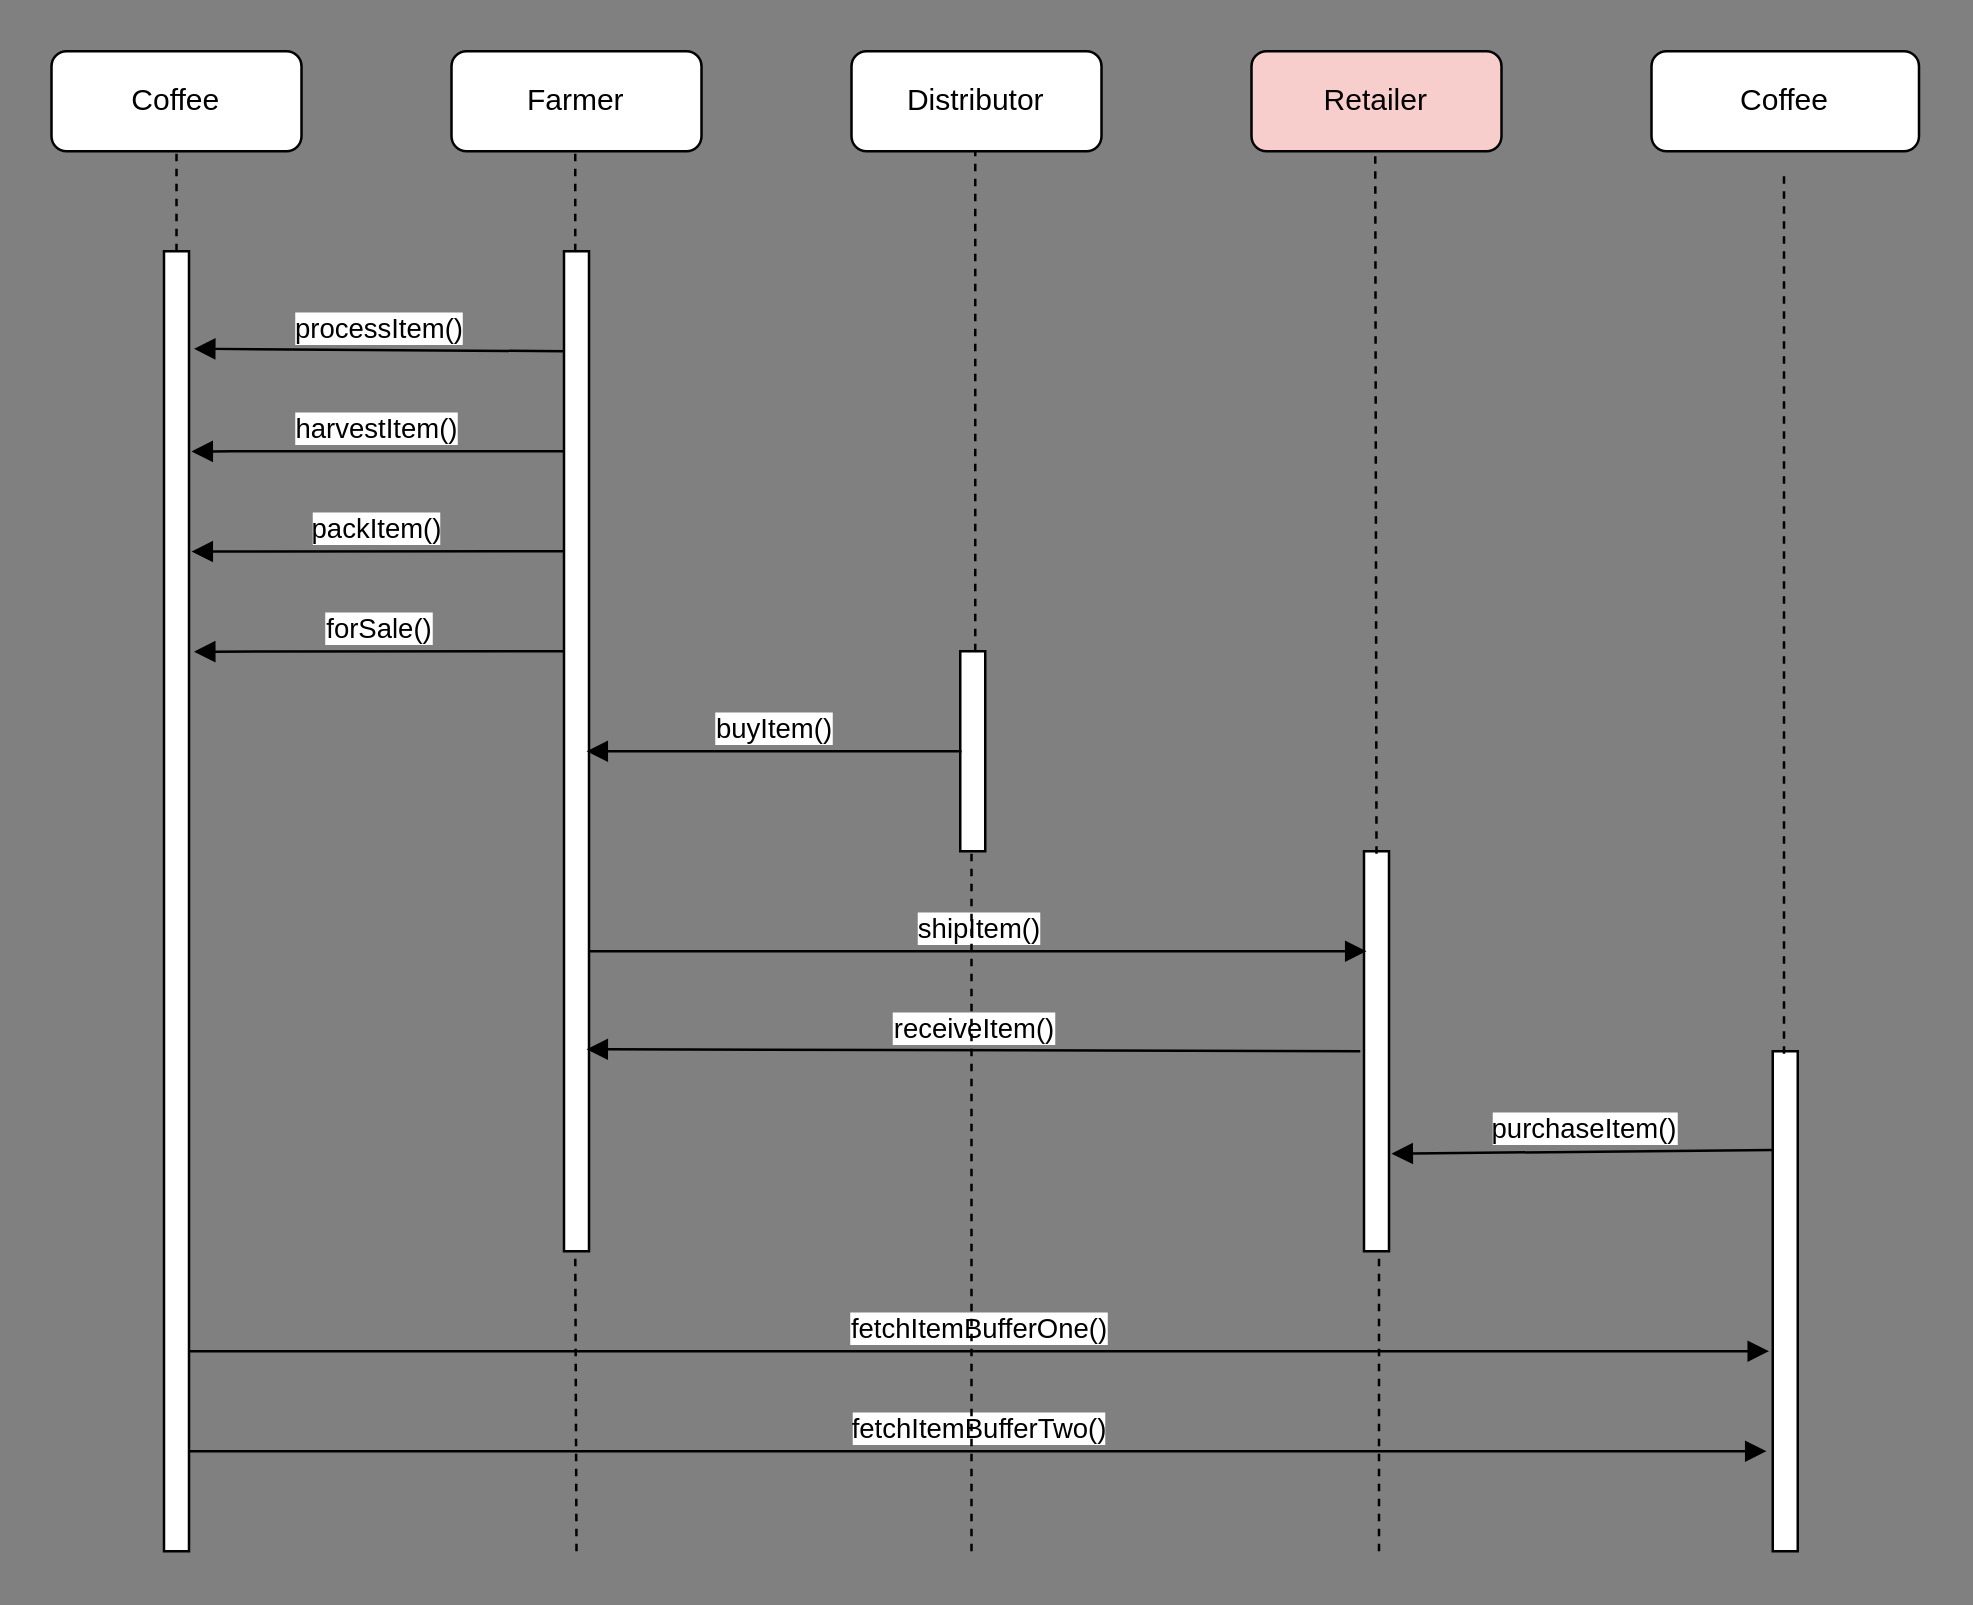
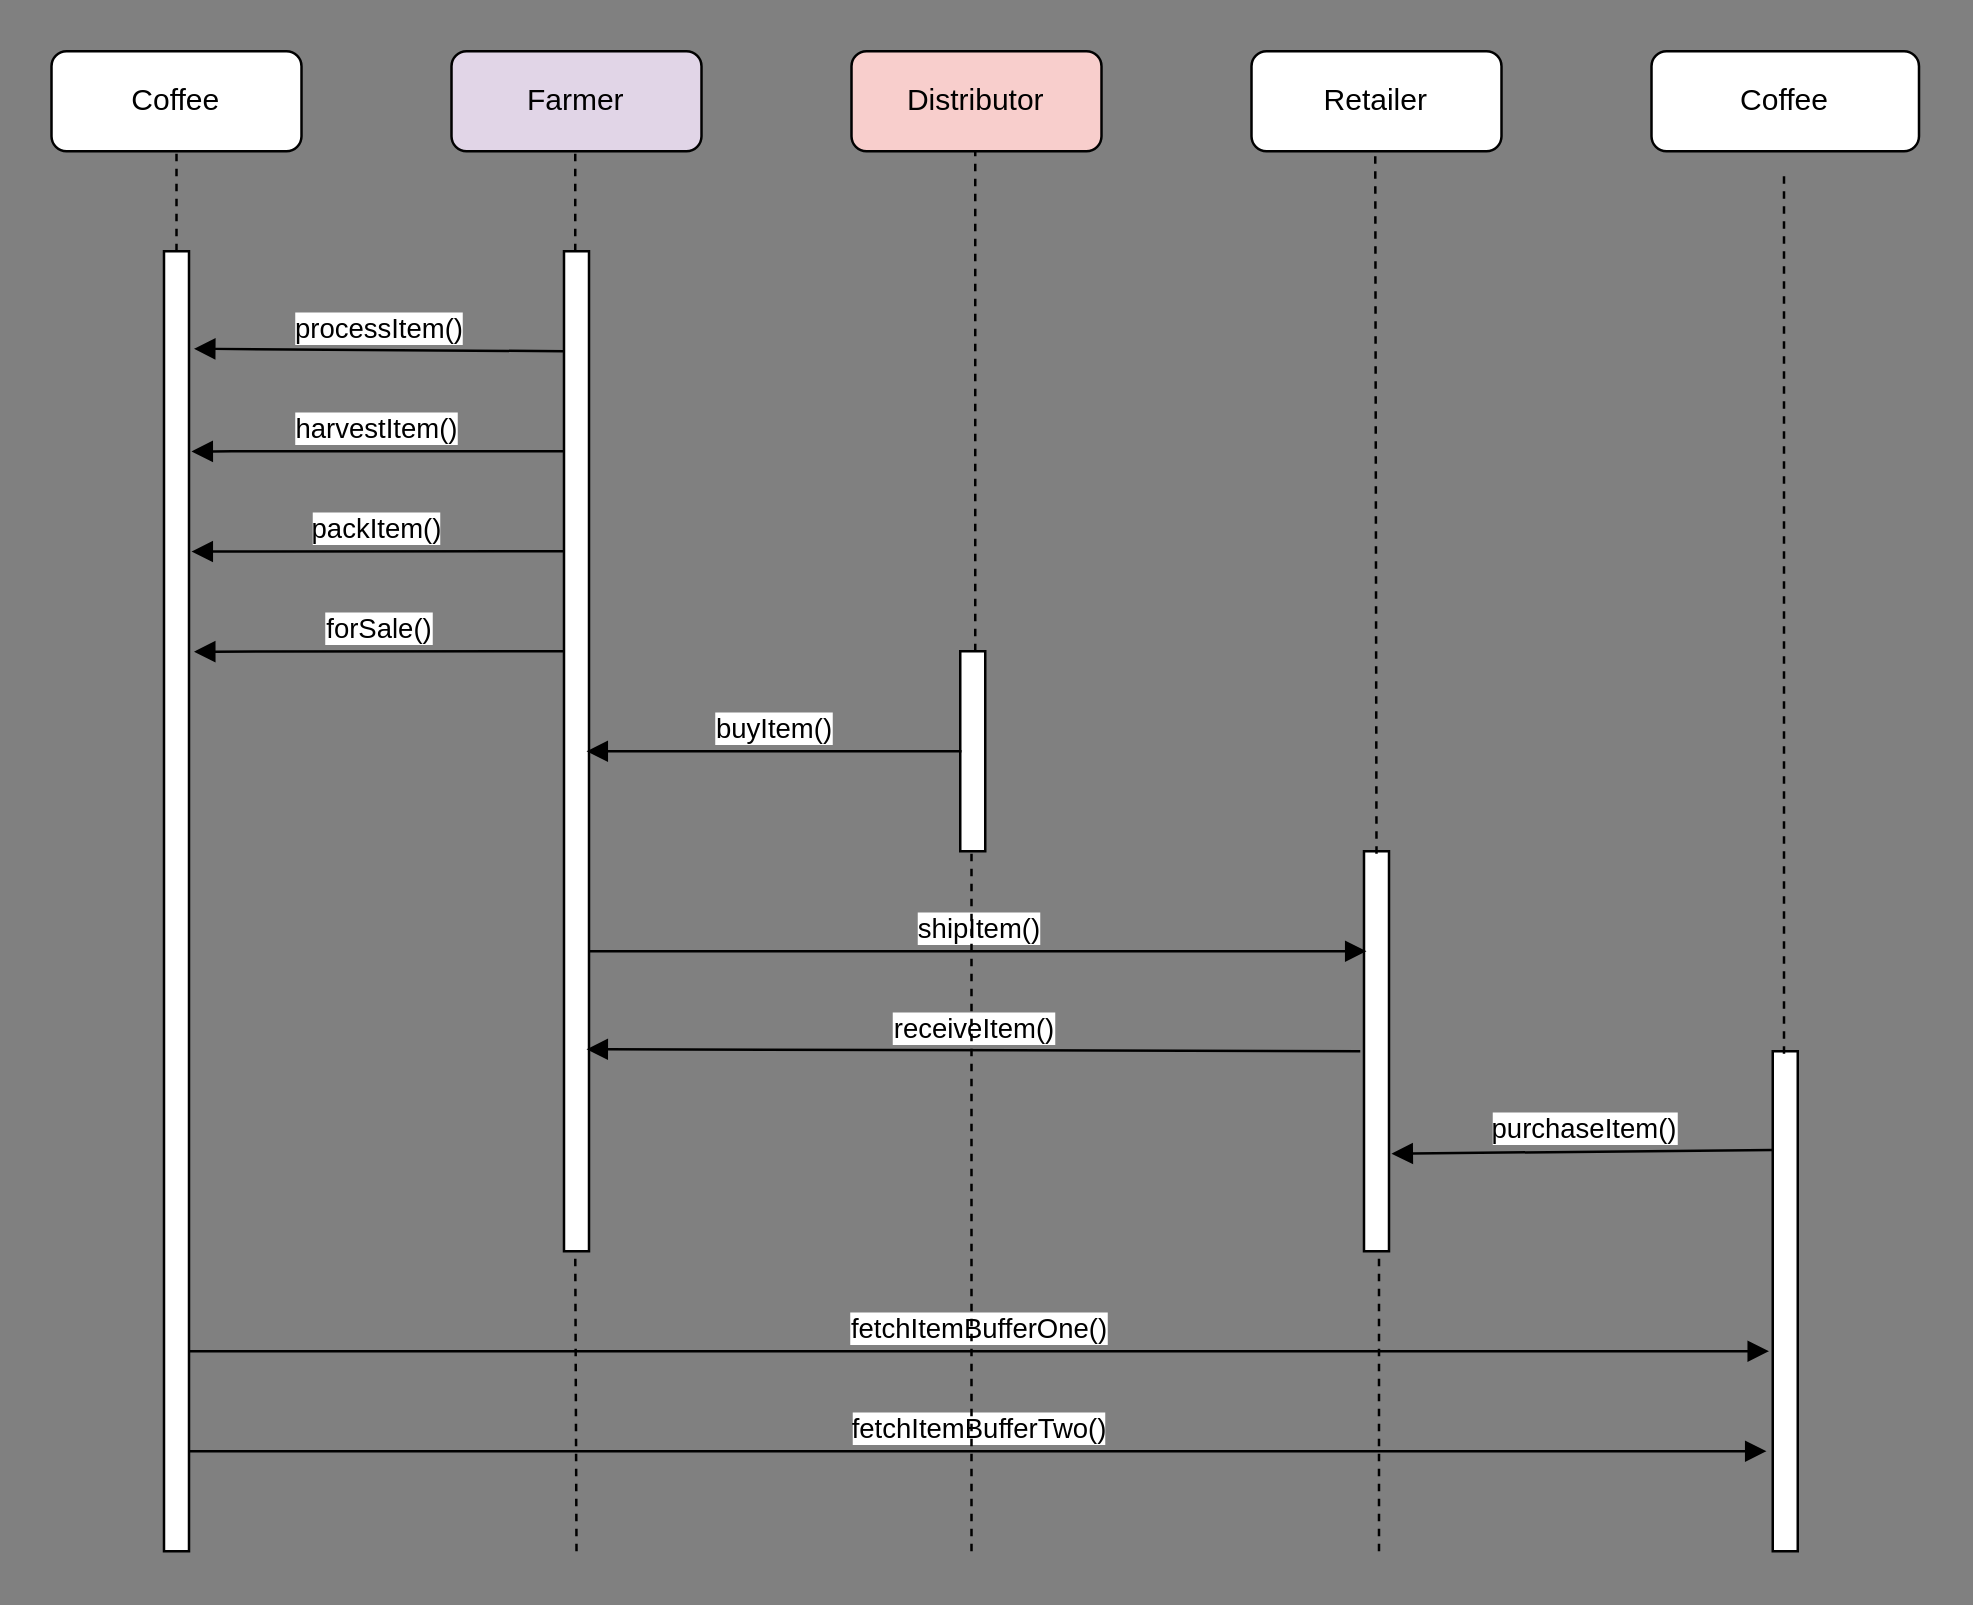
(576, 101) -> (576, 101)
(976, 101) -> (976, 101)
(1376, 101) -> (1376, 101)
